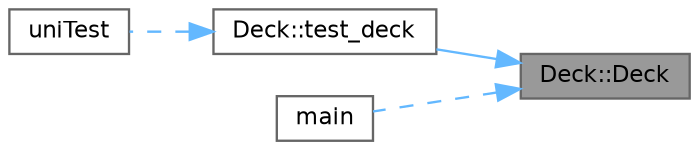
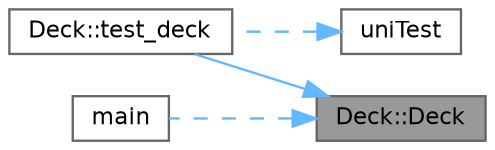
(159, 32) -> (275, 32)
